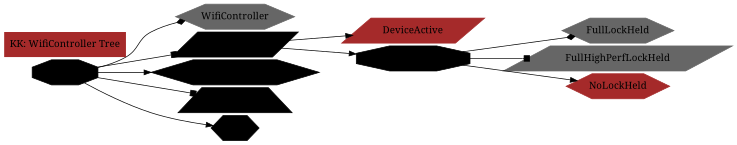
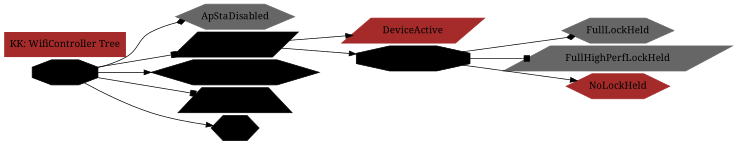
(235, 17) -> (235, 17)
